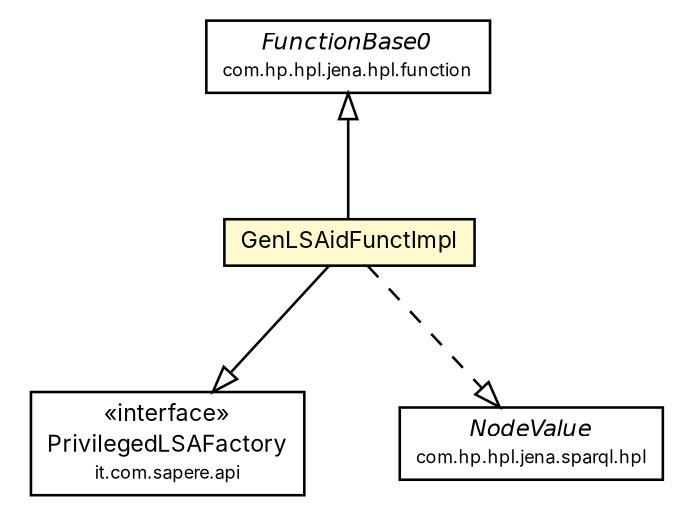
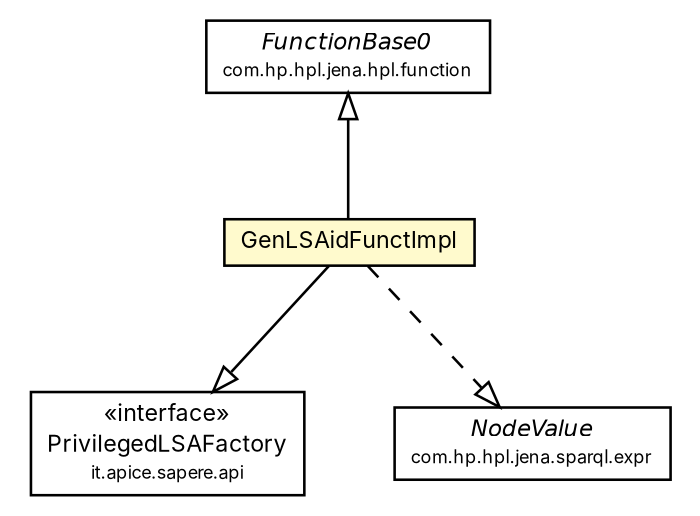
(531, 458) -> (533, 458)
(168, 473) -> (168, 473)
